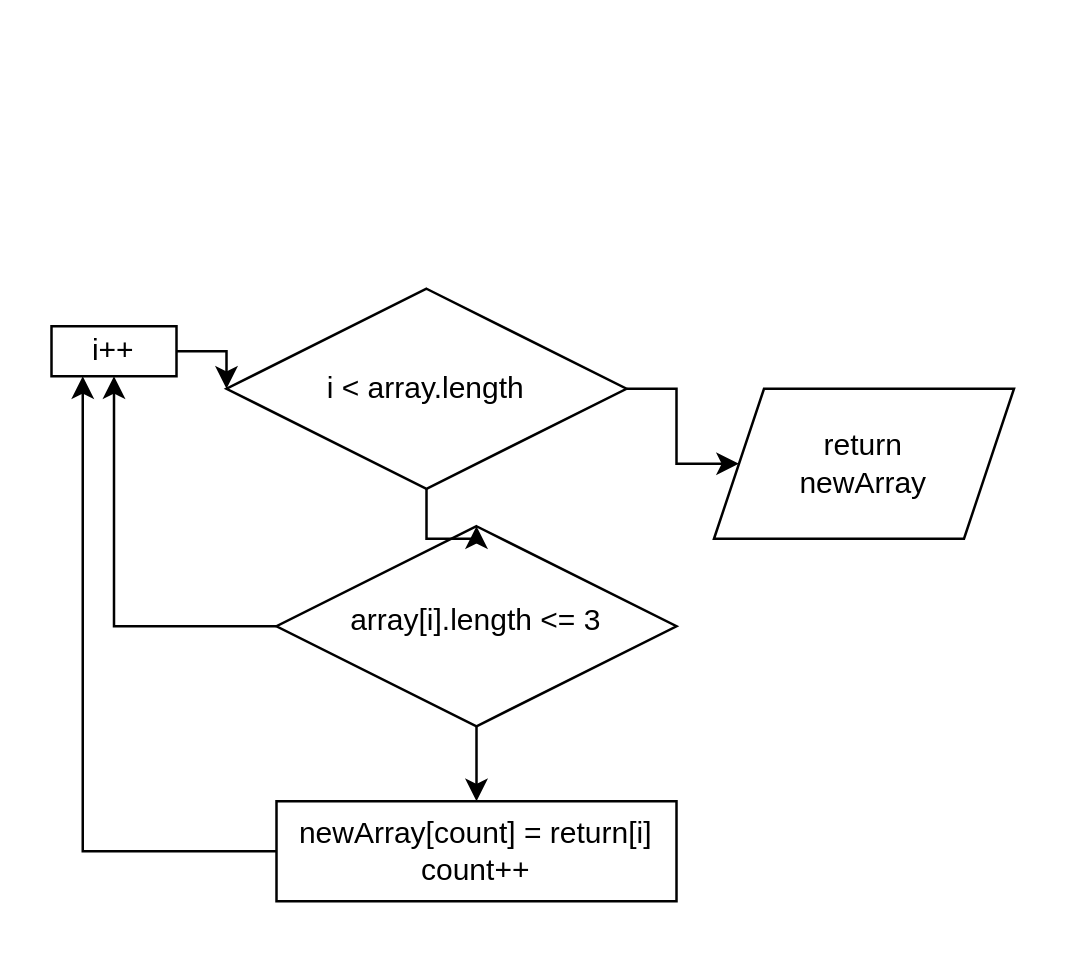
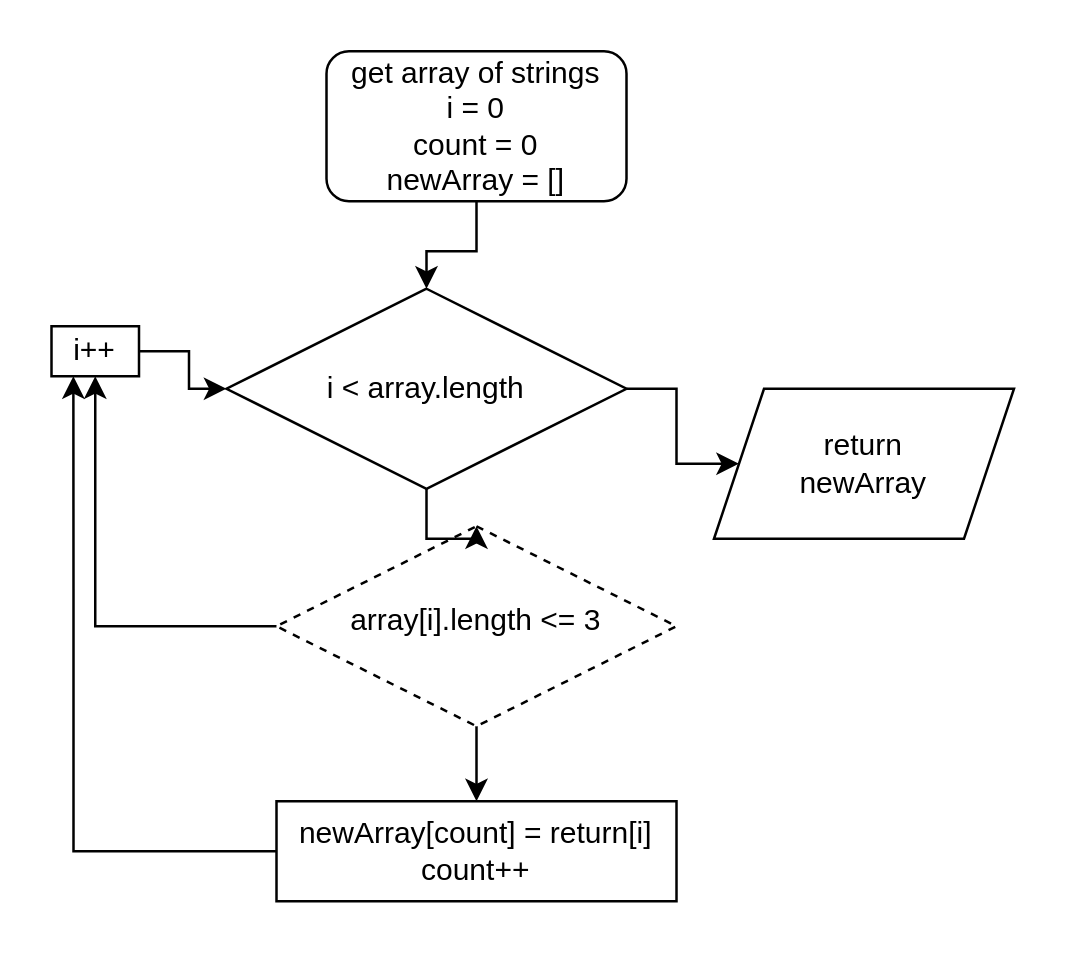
none -> (476, 126)
none -> (466, 251)
(114, 351) -> (95, 351)
(476, 626) -> (476, 626)
